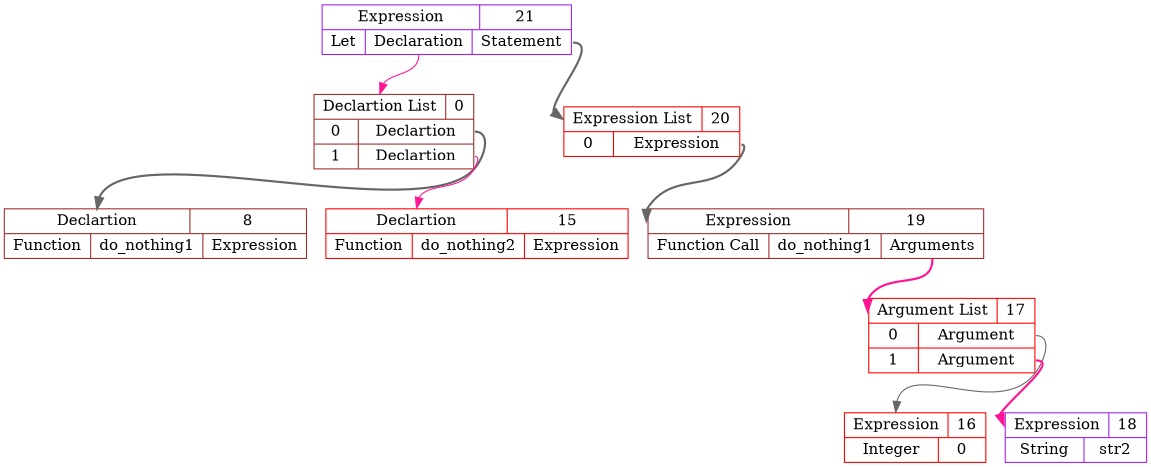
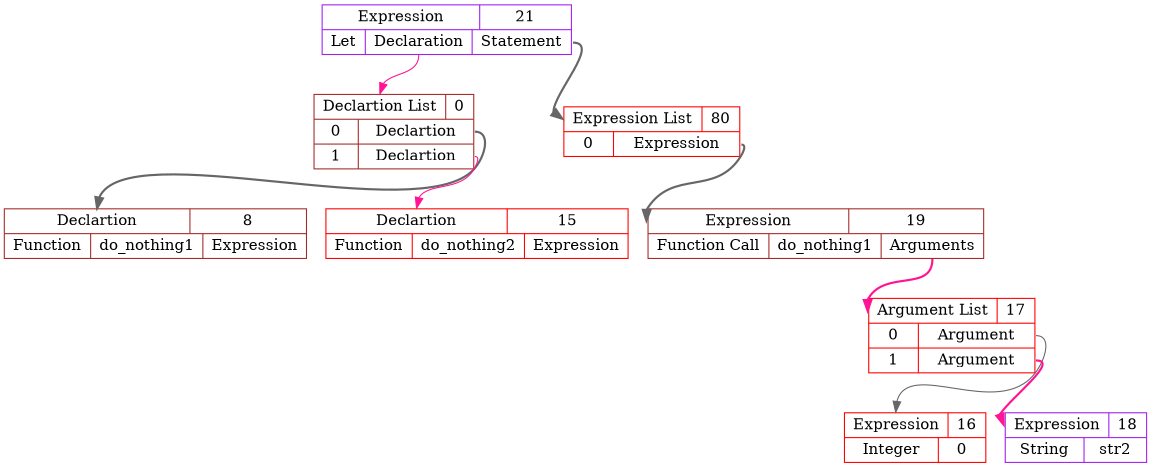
(721, 119) -> (721, 119)
